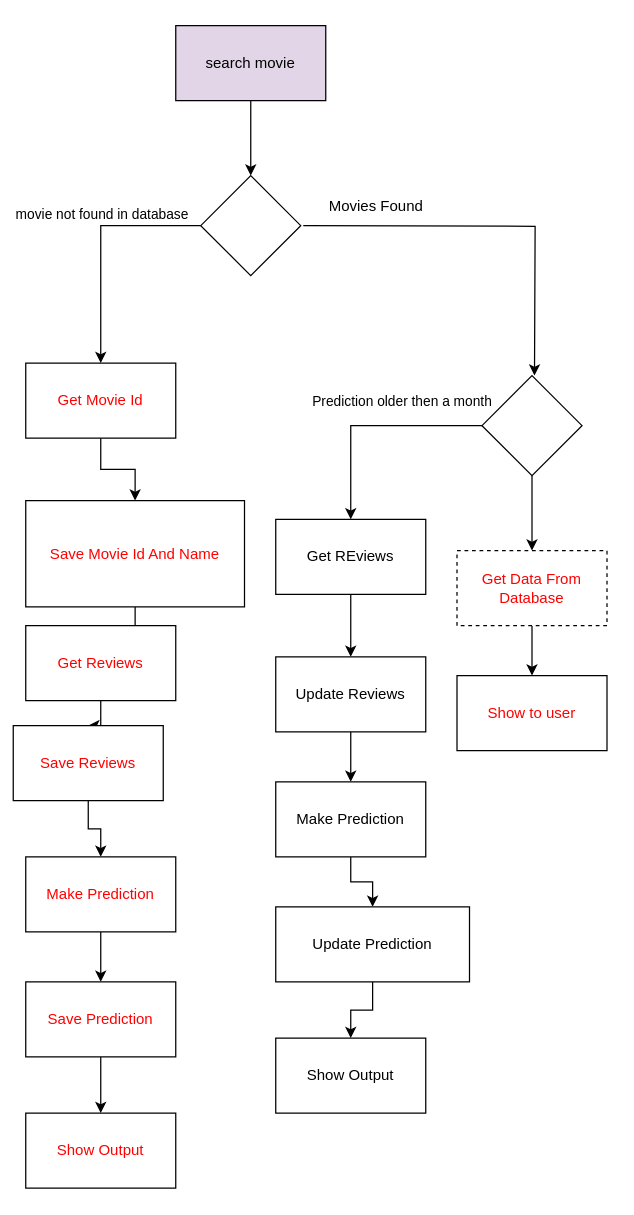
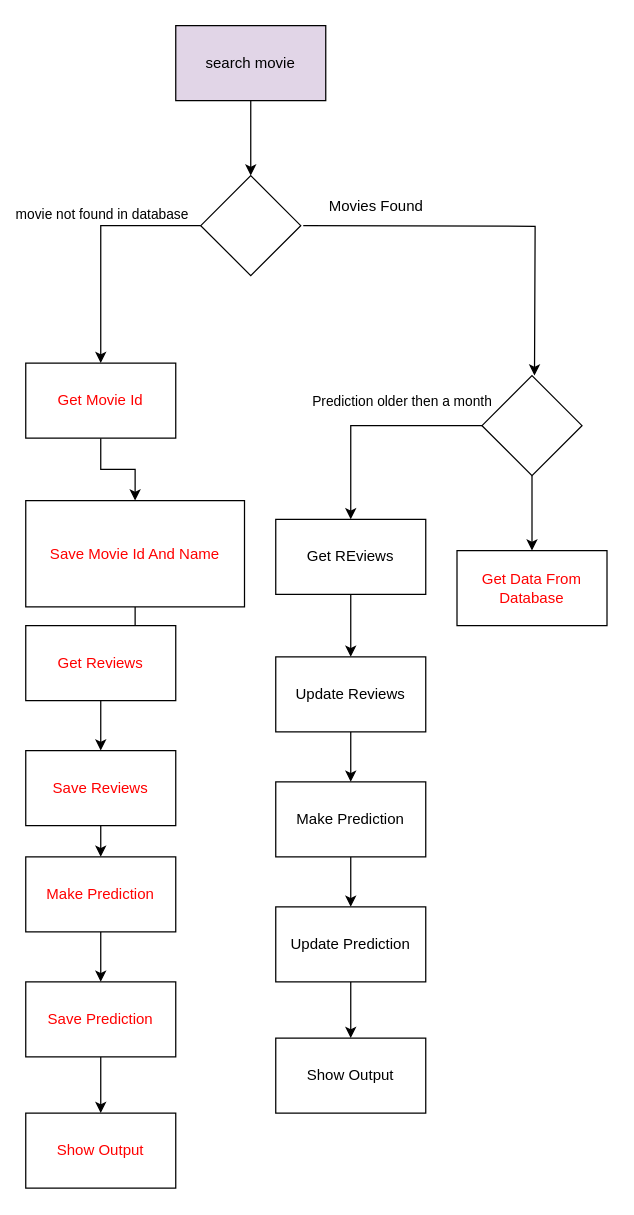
(532, 588) -> (532, 588)
(532, 647) -> none
(532, 713) -> none
(88, 763) -> (101, 788)
(373, 944) -> (351, 944)
